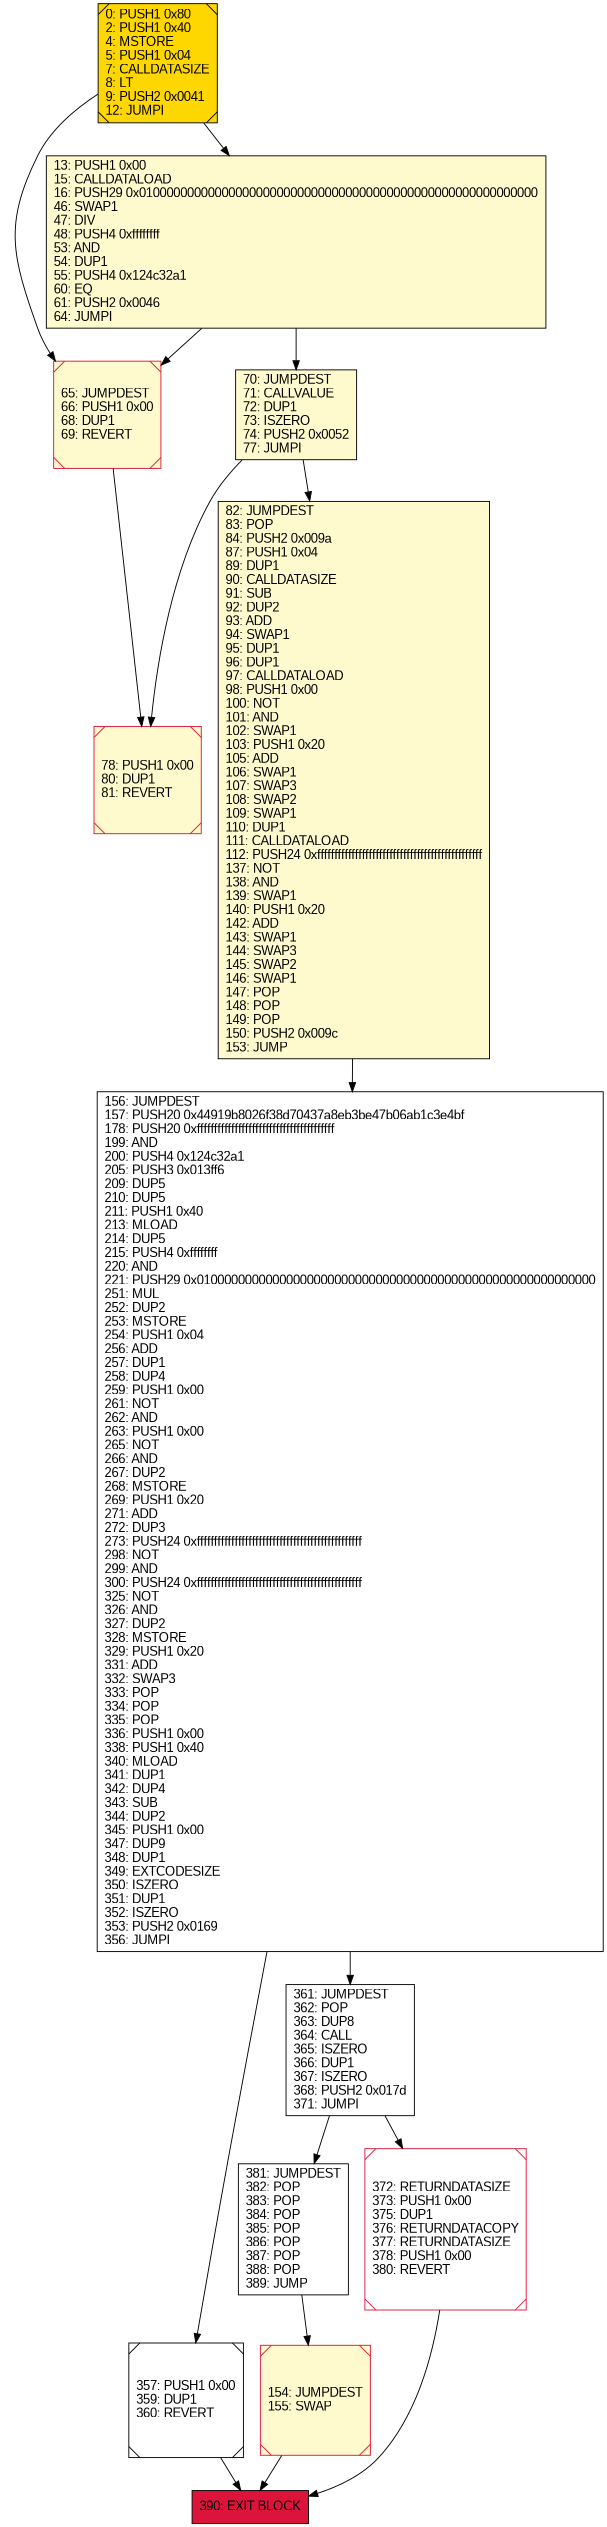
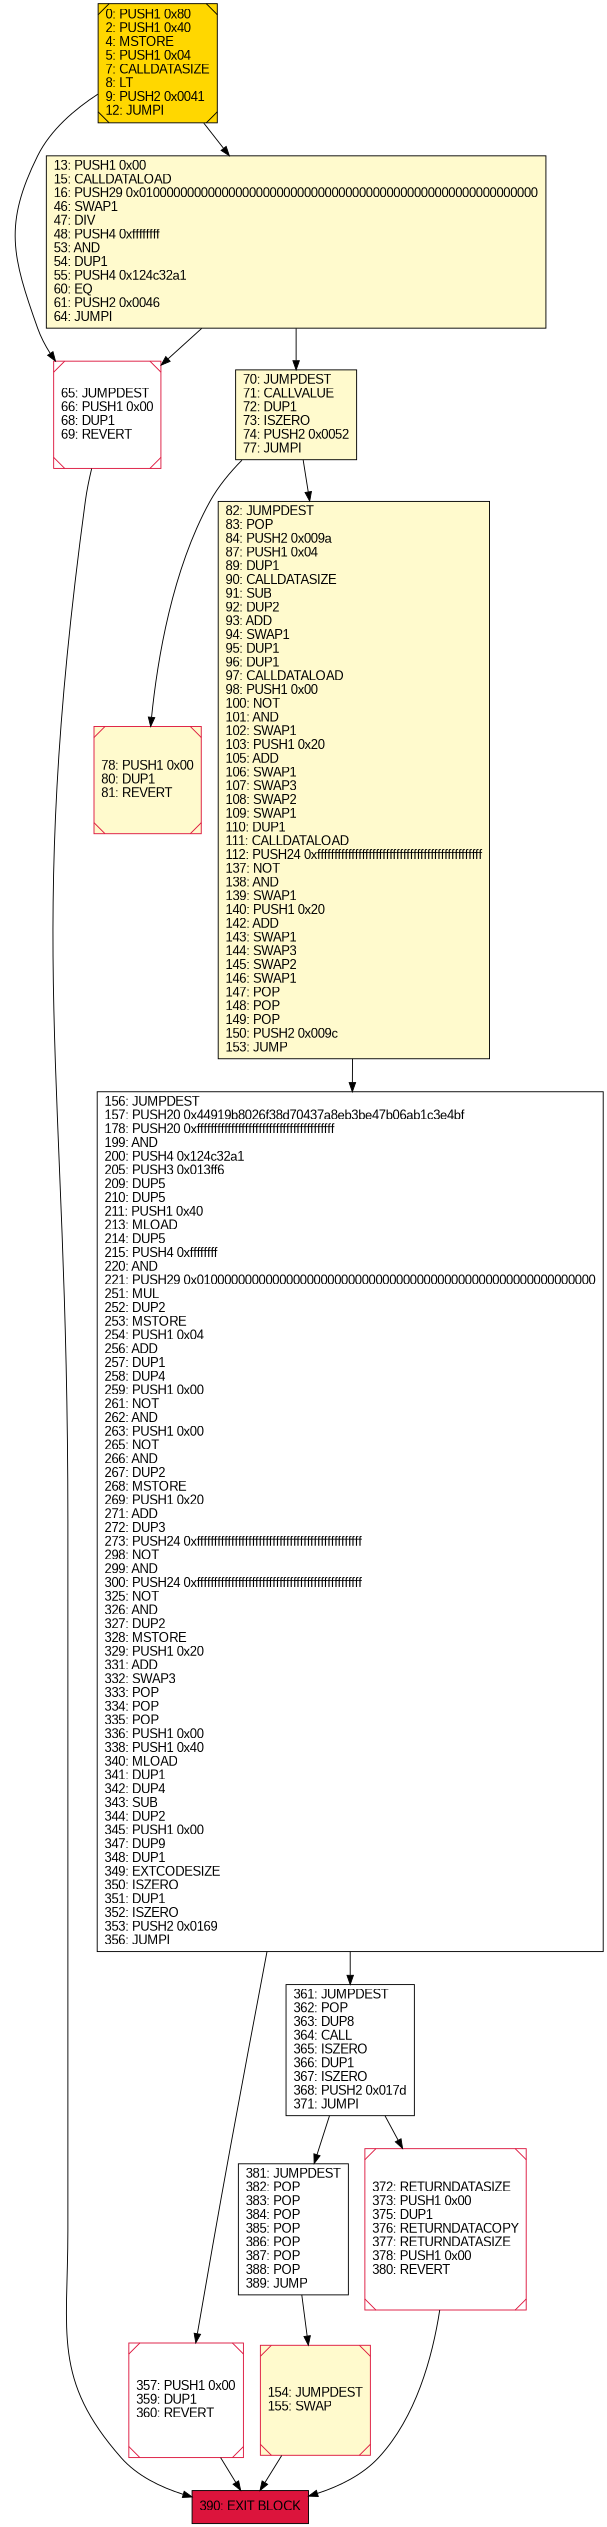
(107, 415) -> (107, 415)
(127, 593) -> (68, 1506)
(186, 2400) -> (186, 2400)
